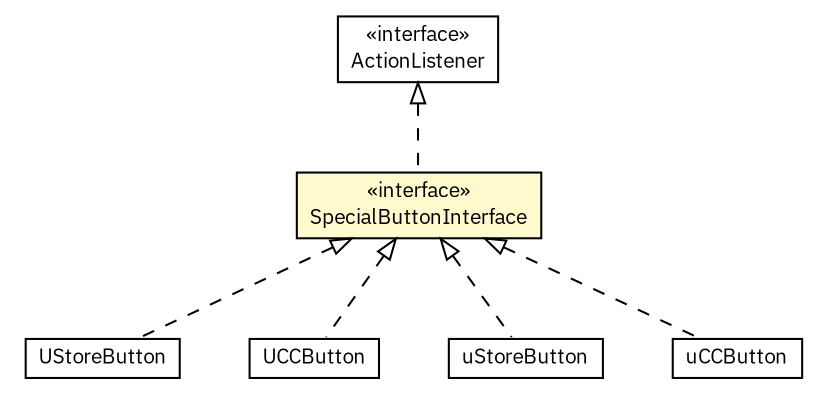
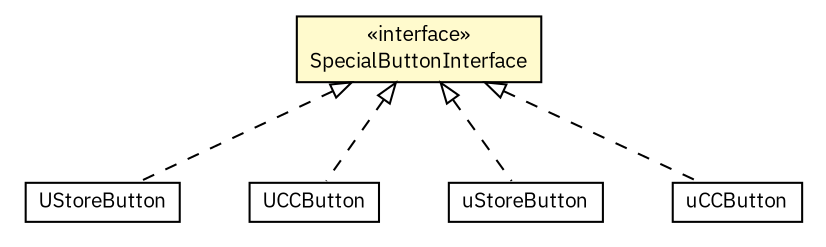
(418, 49) -> none
